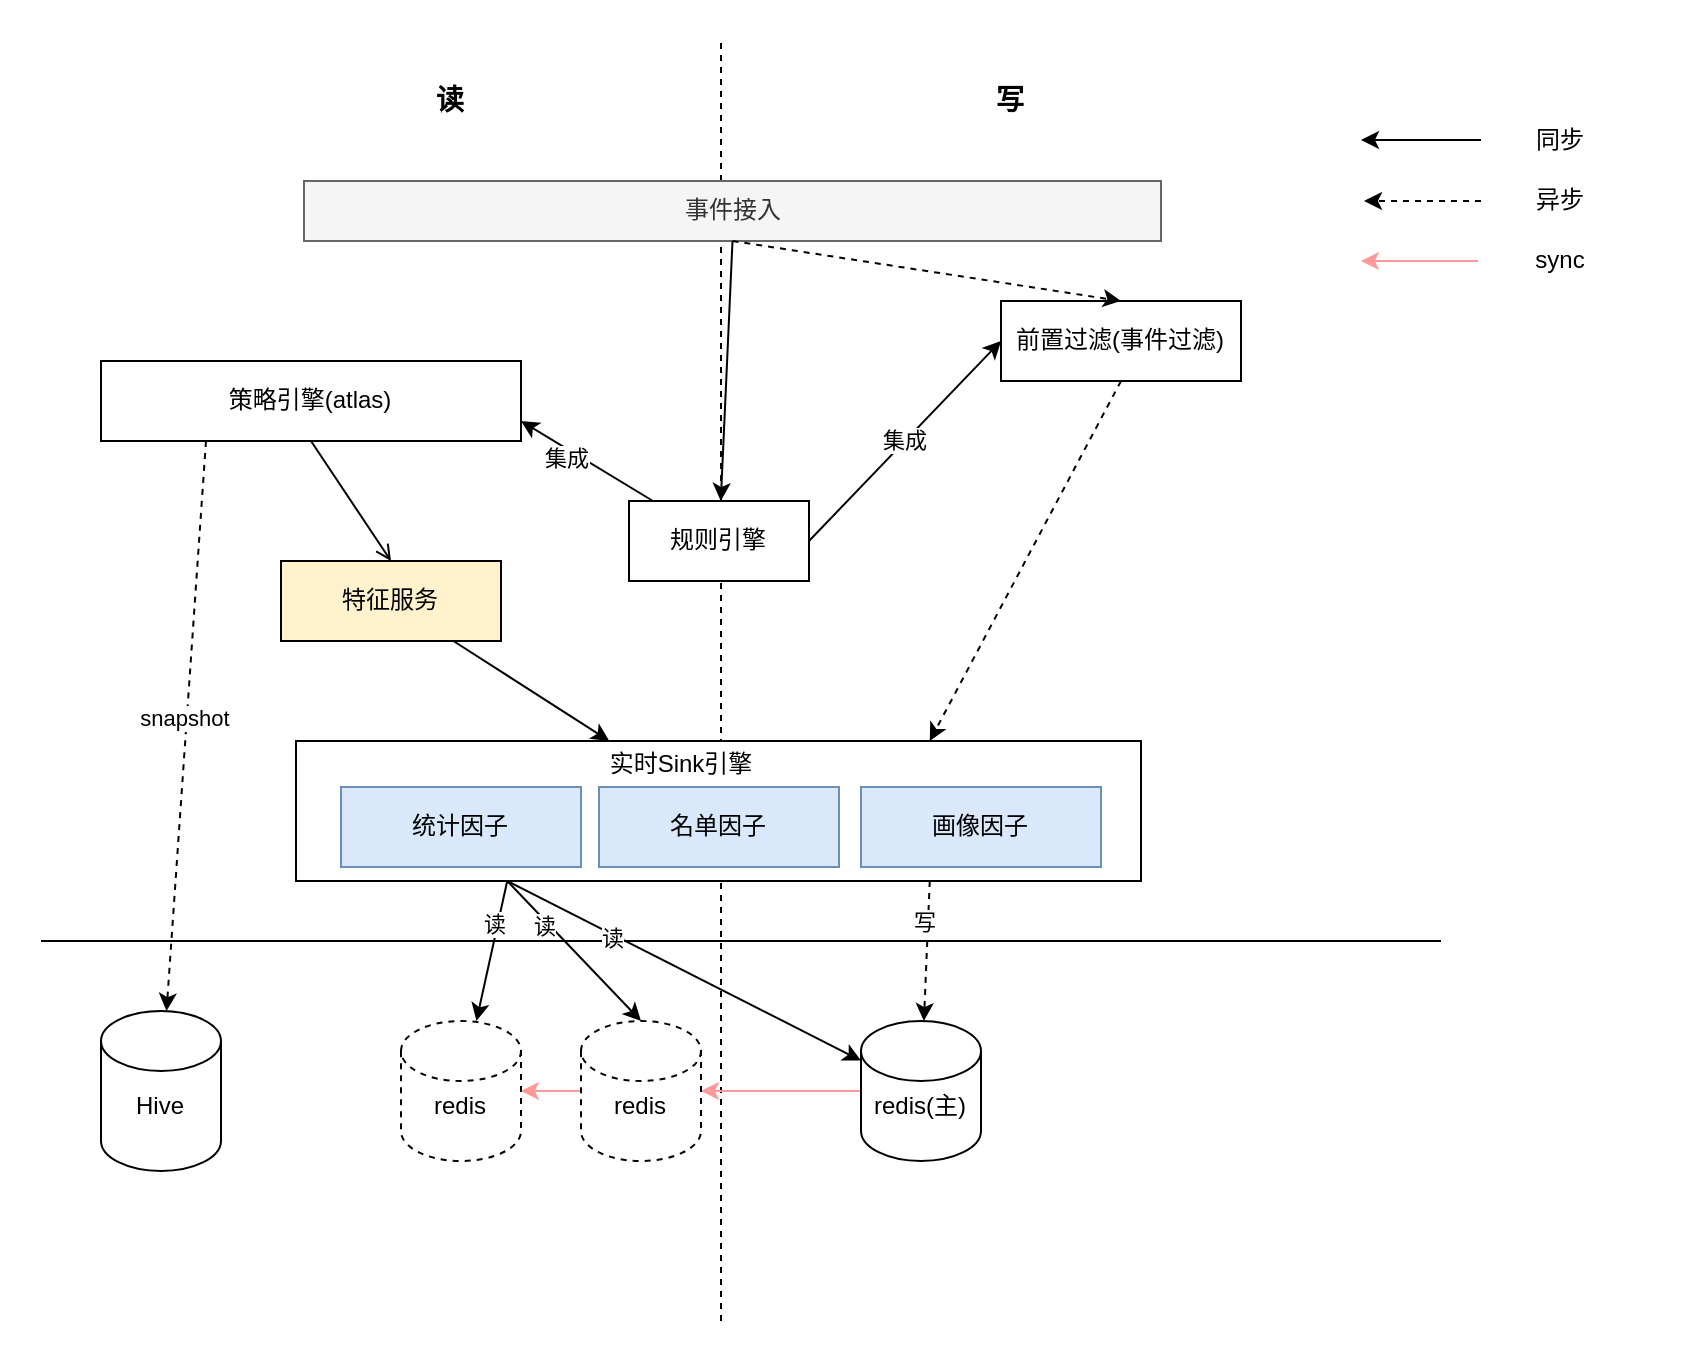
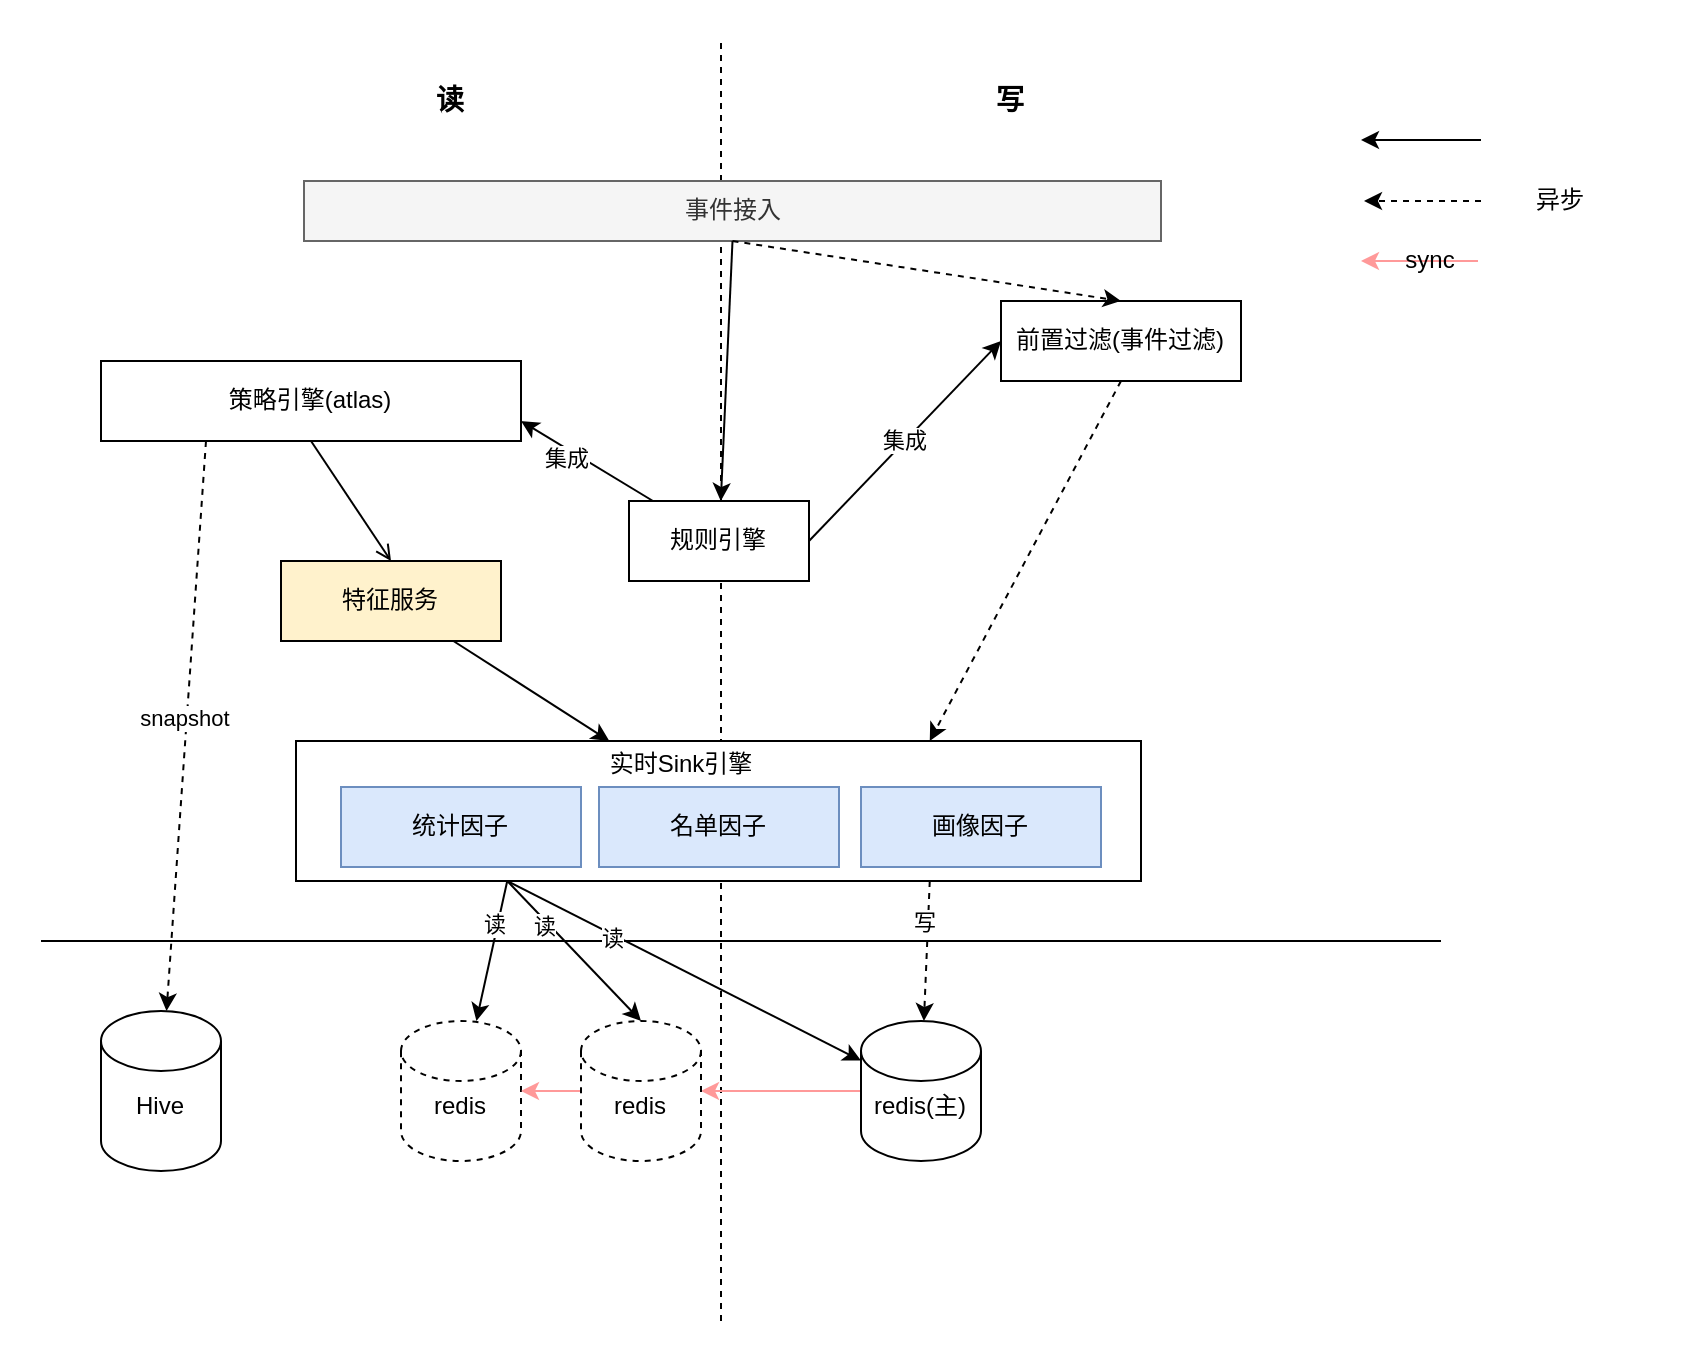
(1561, 141) -> none
(1561, 261) -> (1431, 261)
